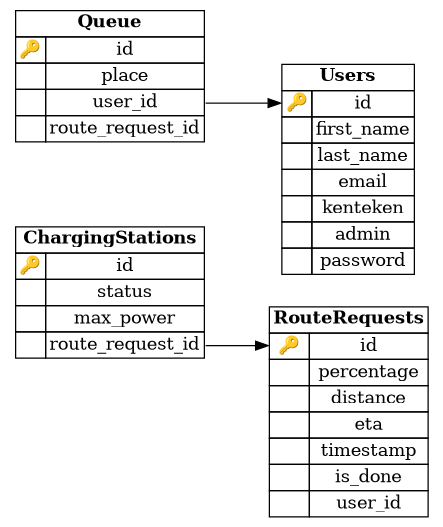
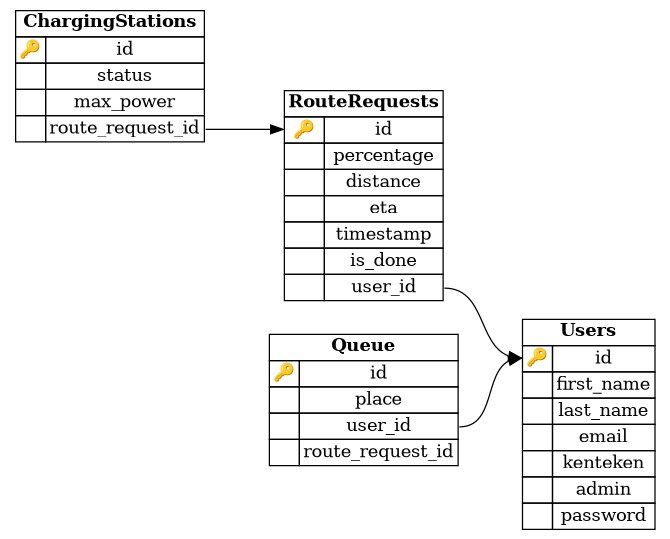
none -> (480, 317)
